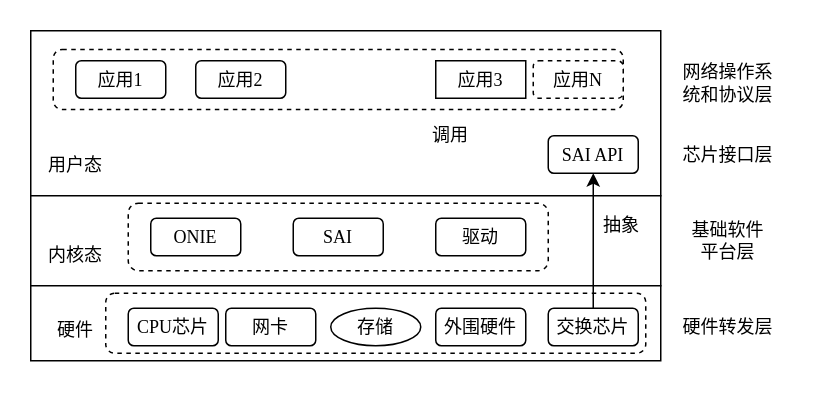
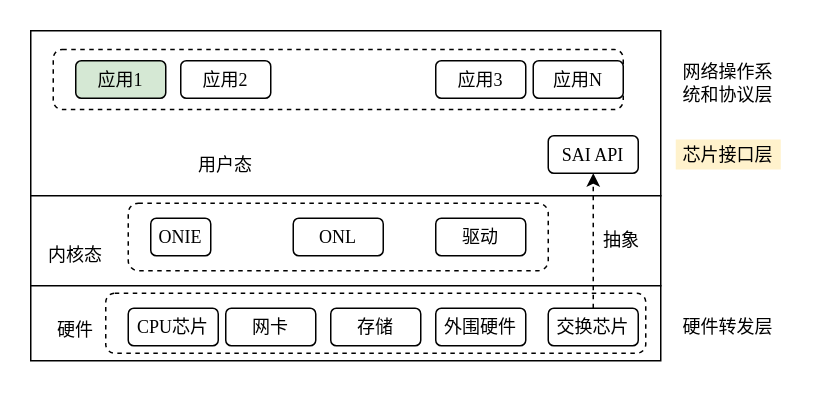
(121, 80) -> (121, 80)
(241, 80) -> (226, 80)
(481, 80) -> (481, 80)
(578, 80) -> (578, 80)
(451, 136) -> none
(728, 155) -> (728, 155)
(76, 166) -> (226, 166)
(622, 226) -> (622, 241)
(196, 237) -> (181, 237)
(338, 238) -> (338, 238)
(728, 241) -> none
(593, 244) -> (593, 244)
(376, 327) -> (376, 327)
